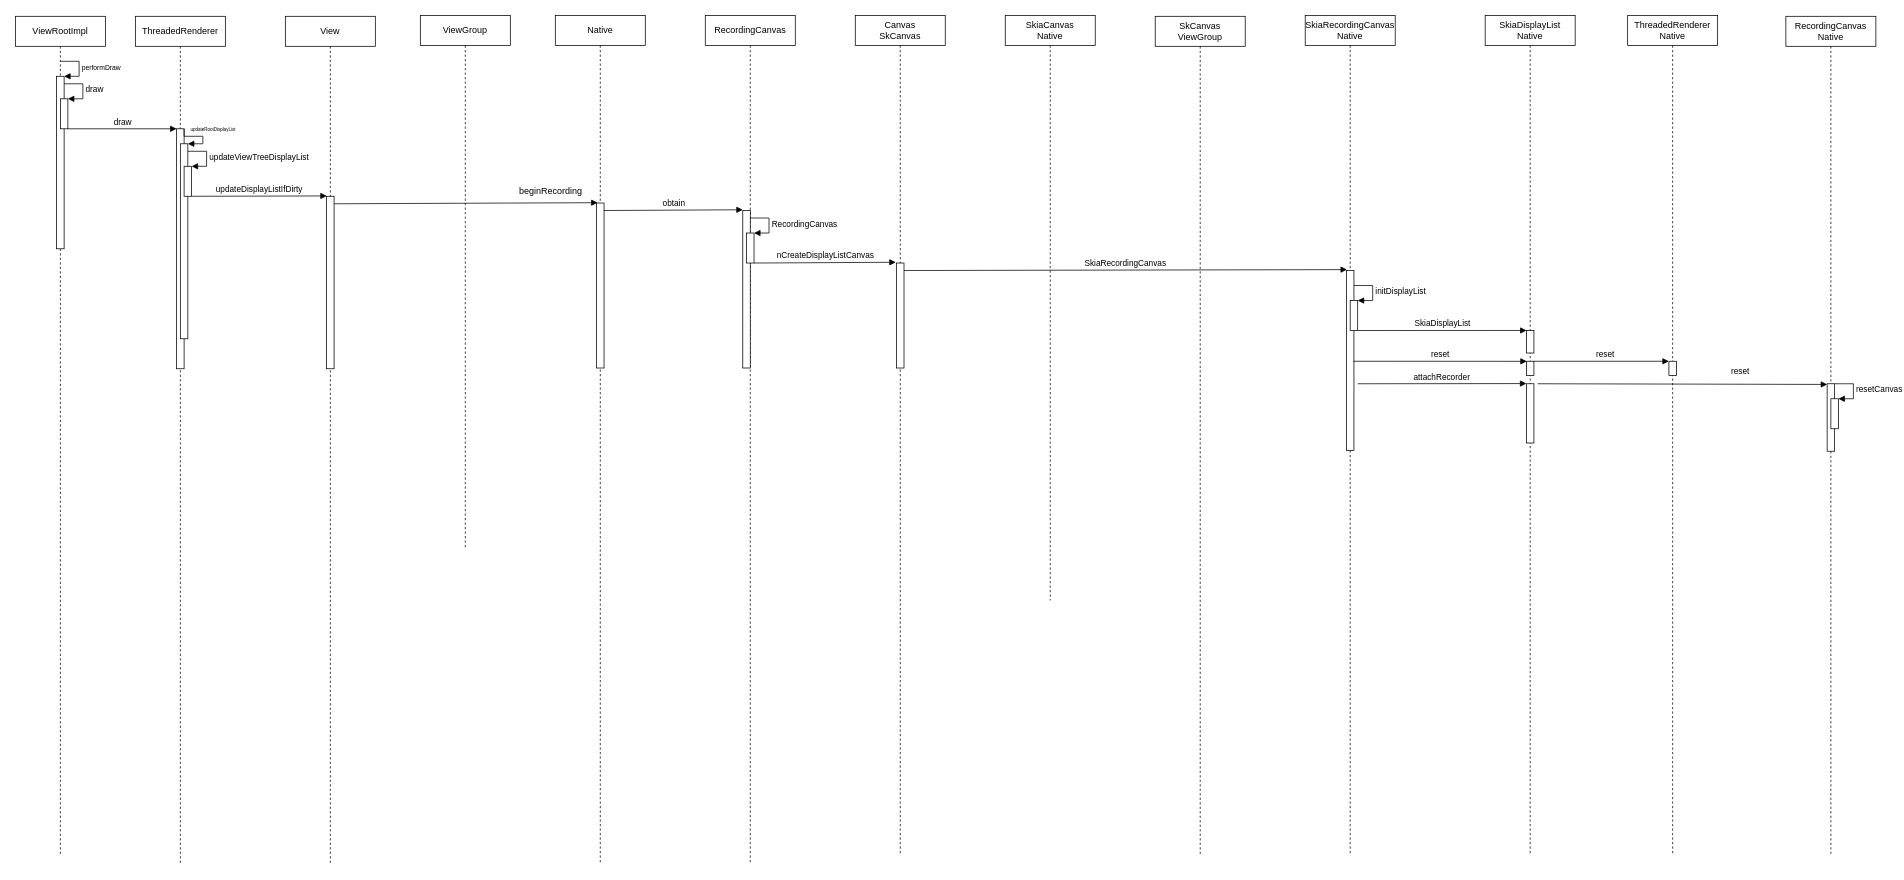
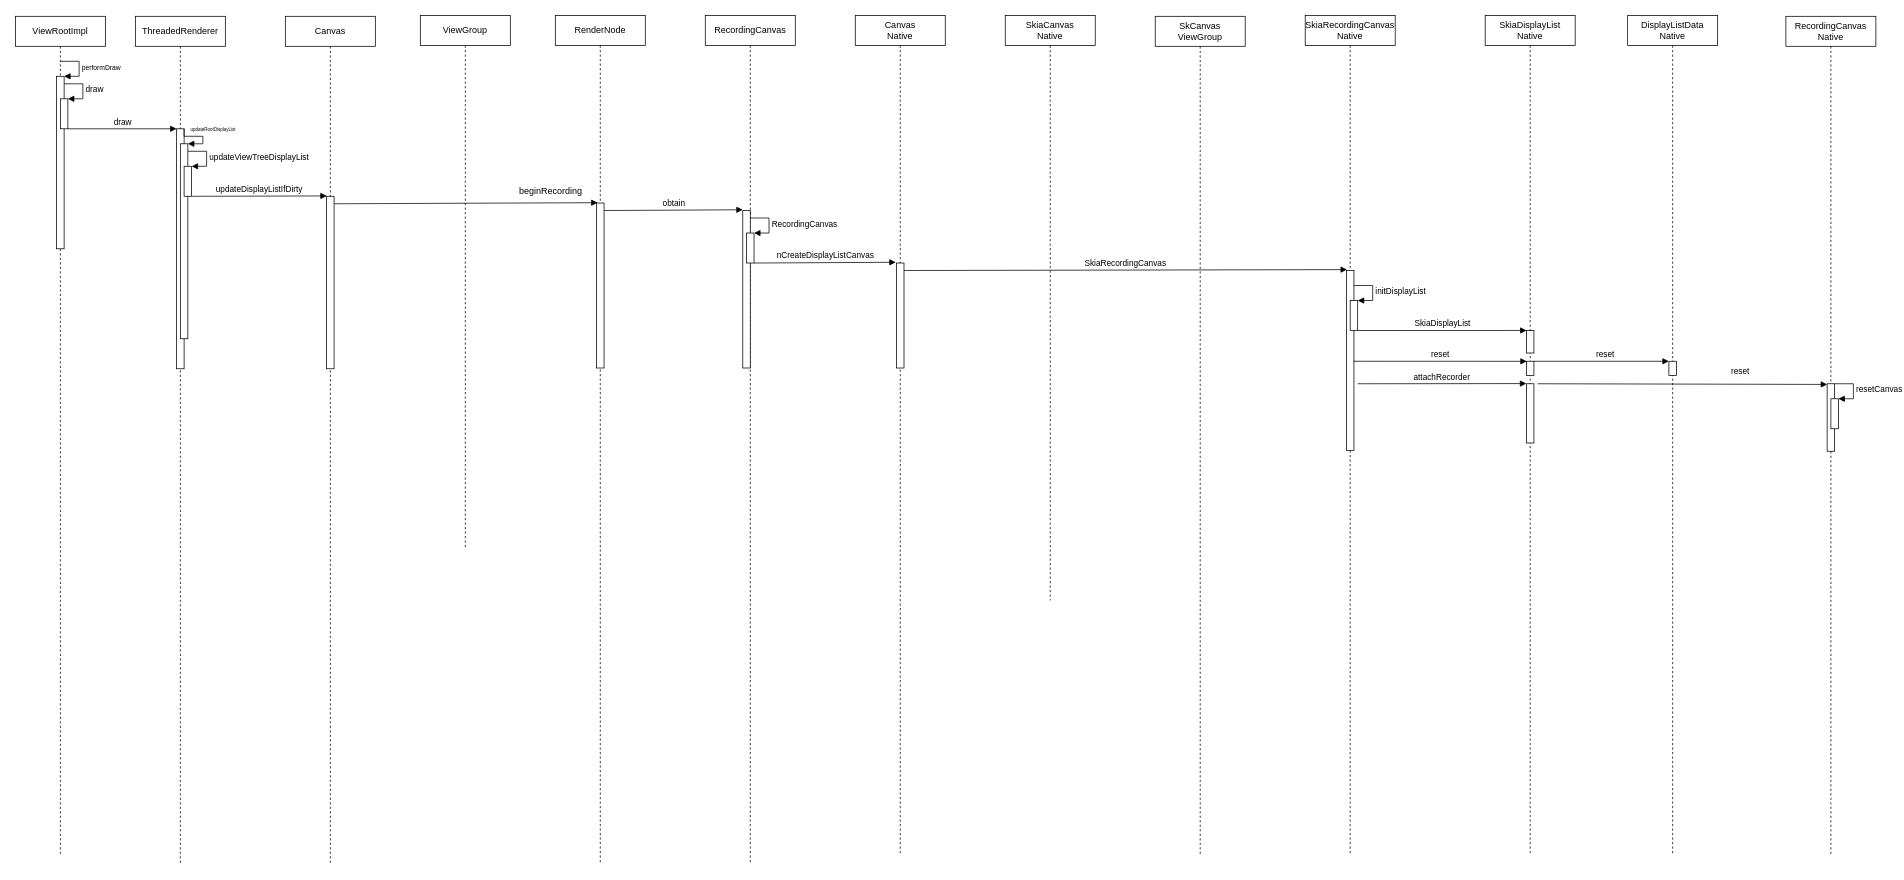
(600, 30) -> (600, 30)
(900, 30) -> (900, 30)
(1673, 30) -> (1673, 30)
(330, 31) -> (330, 31)
